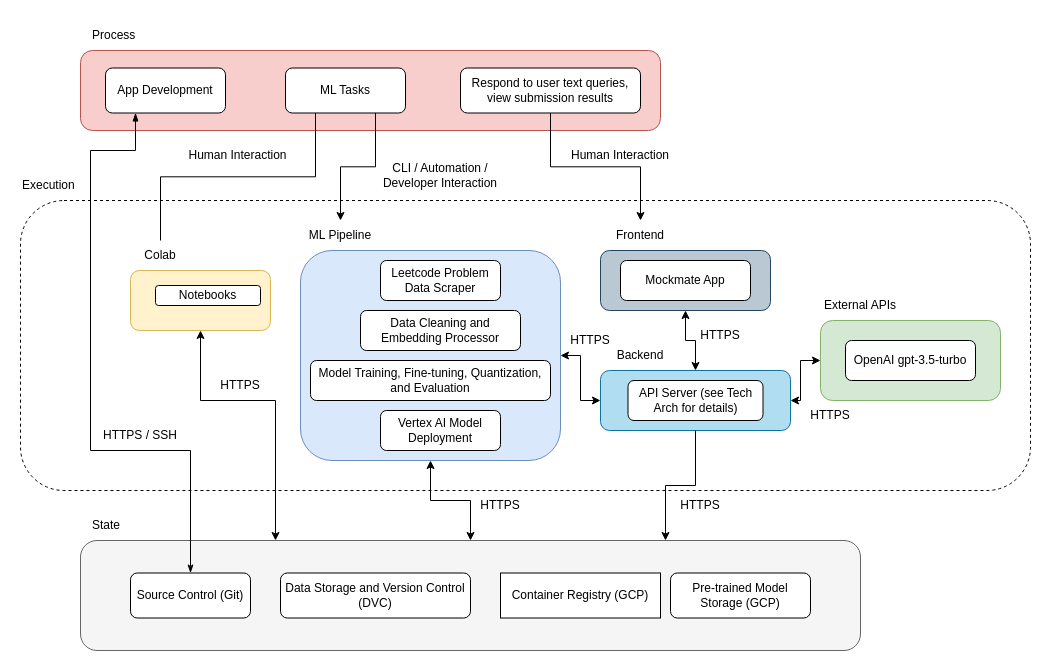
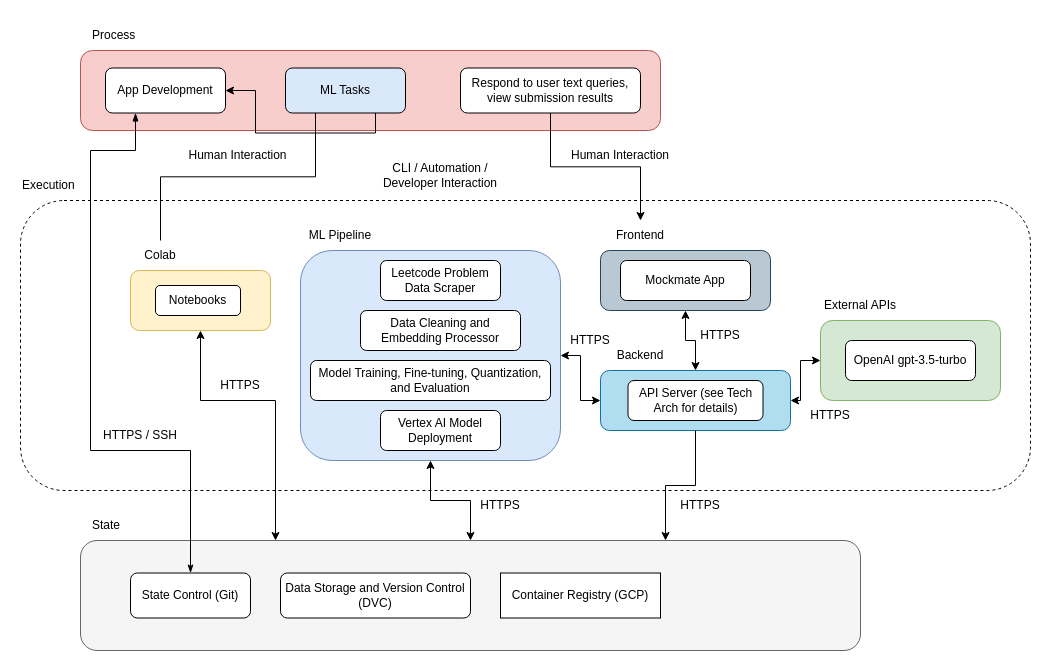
(346, 91) -> (346, 91)
(353, 167) -> (285, 133)
(208, 296) -> (198, 301)
(191, 596) -> (191, 596)
(741, 596) -> none
